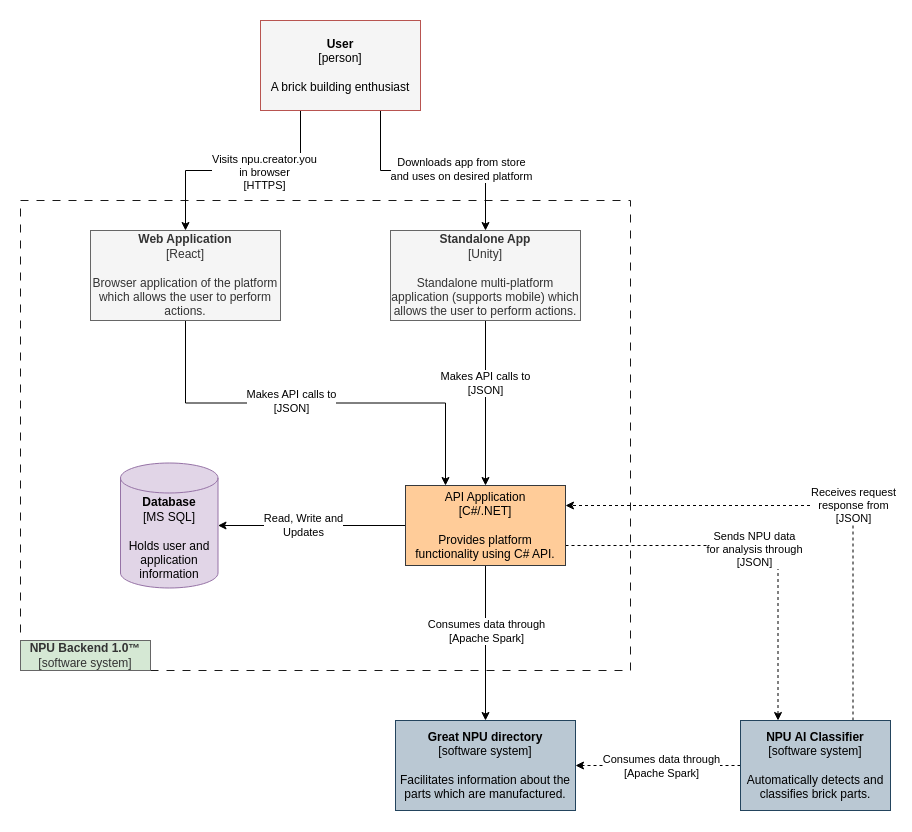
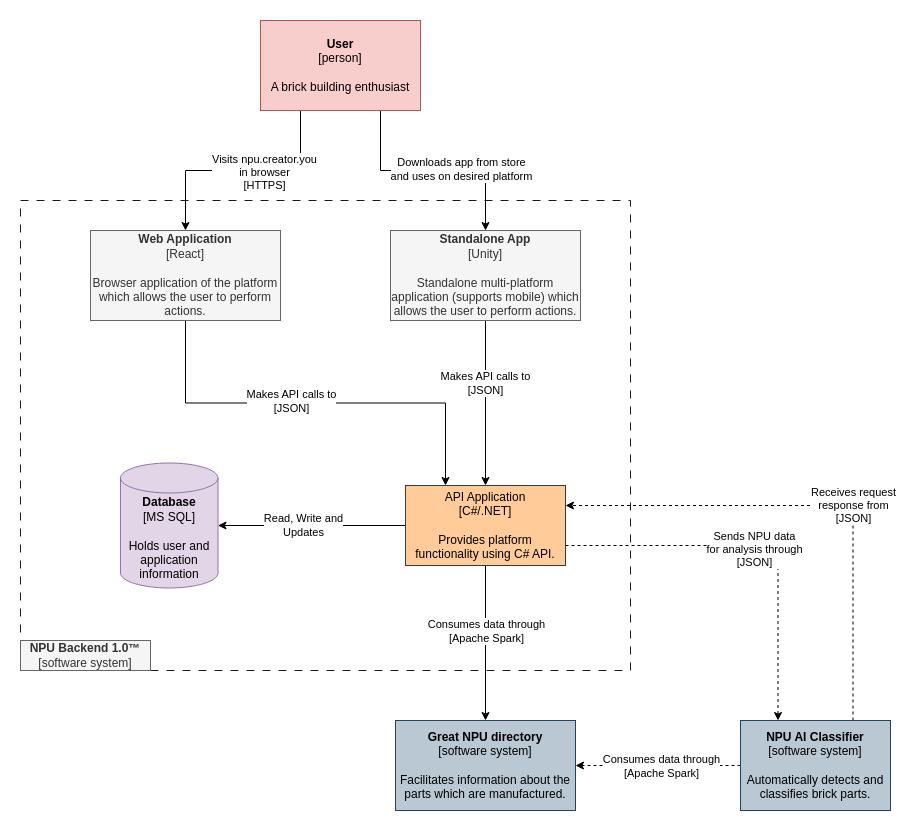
(341, 66) -> (341, 66)
(86, 656) -> (86, 656)
